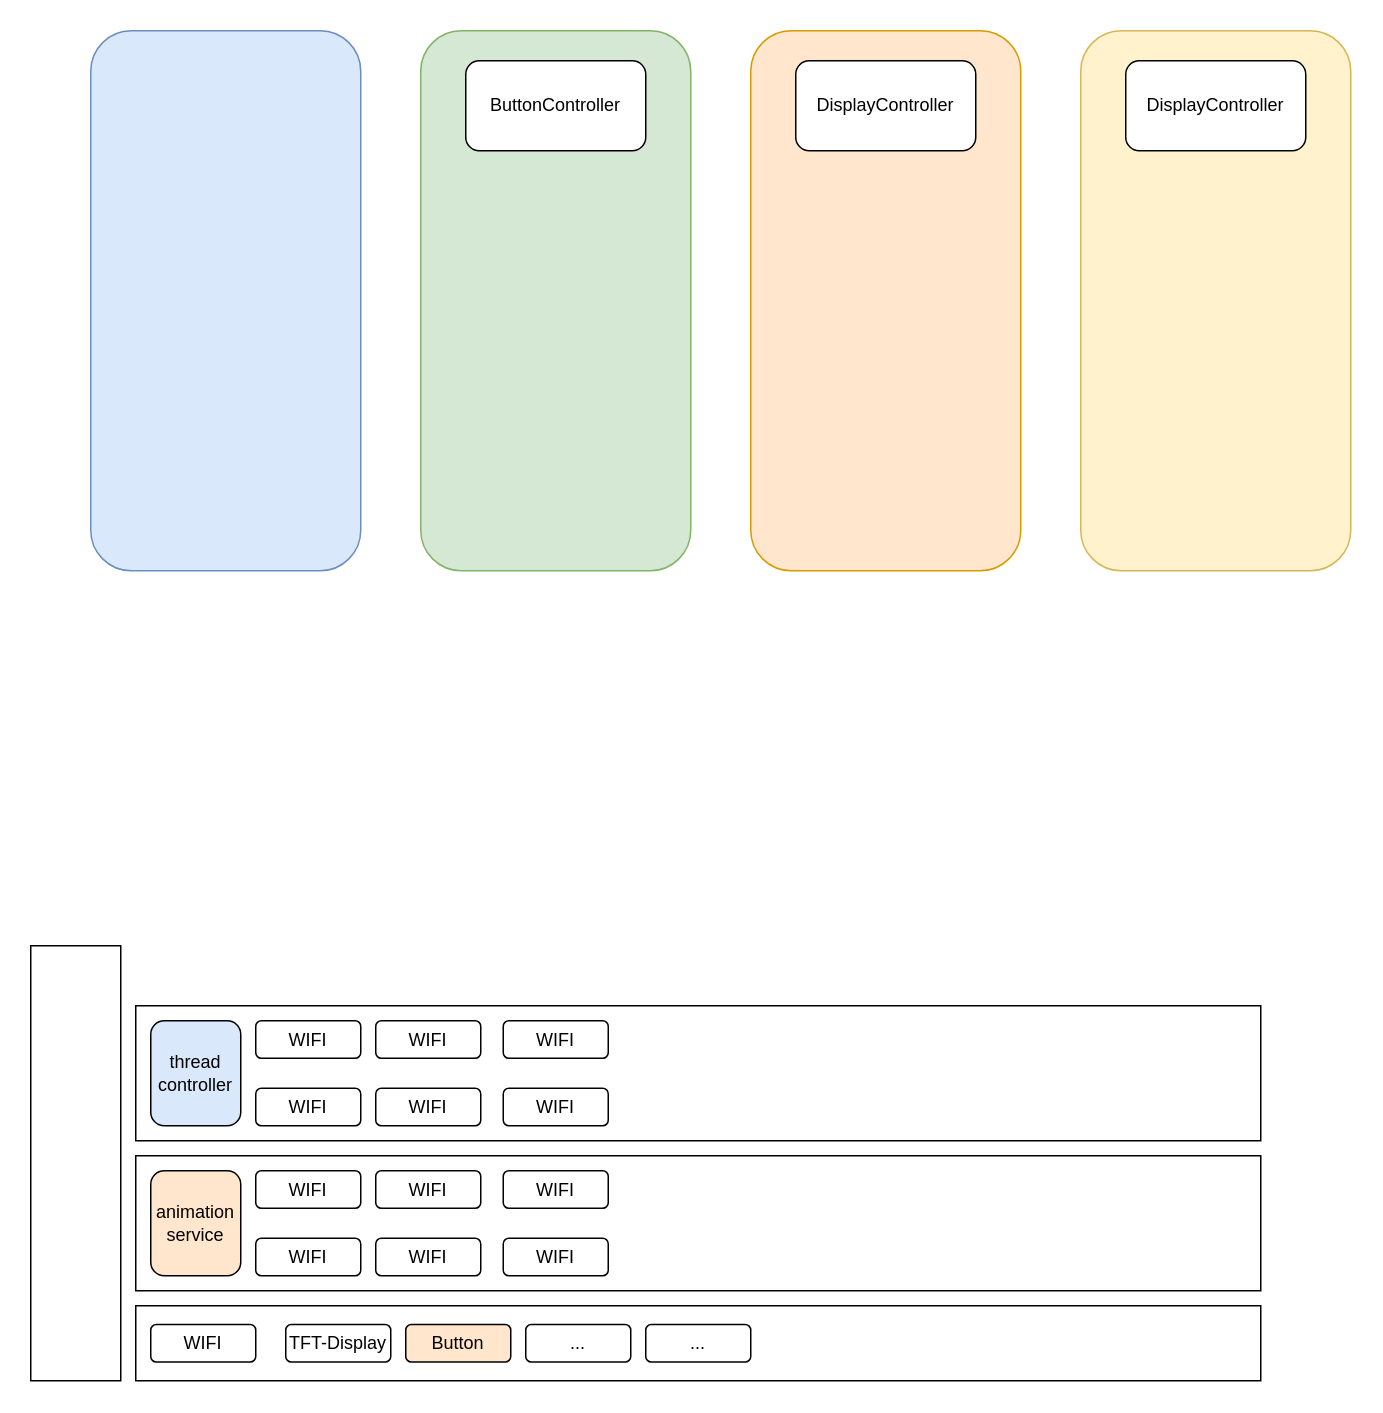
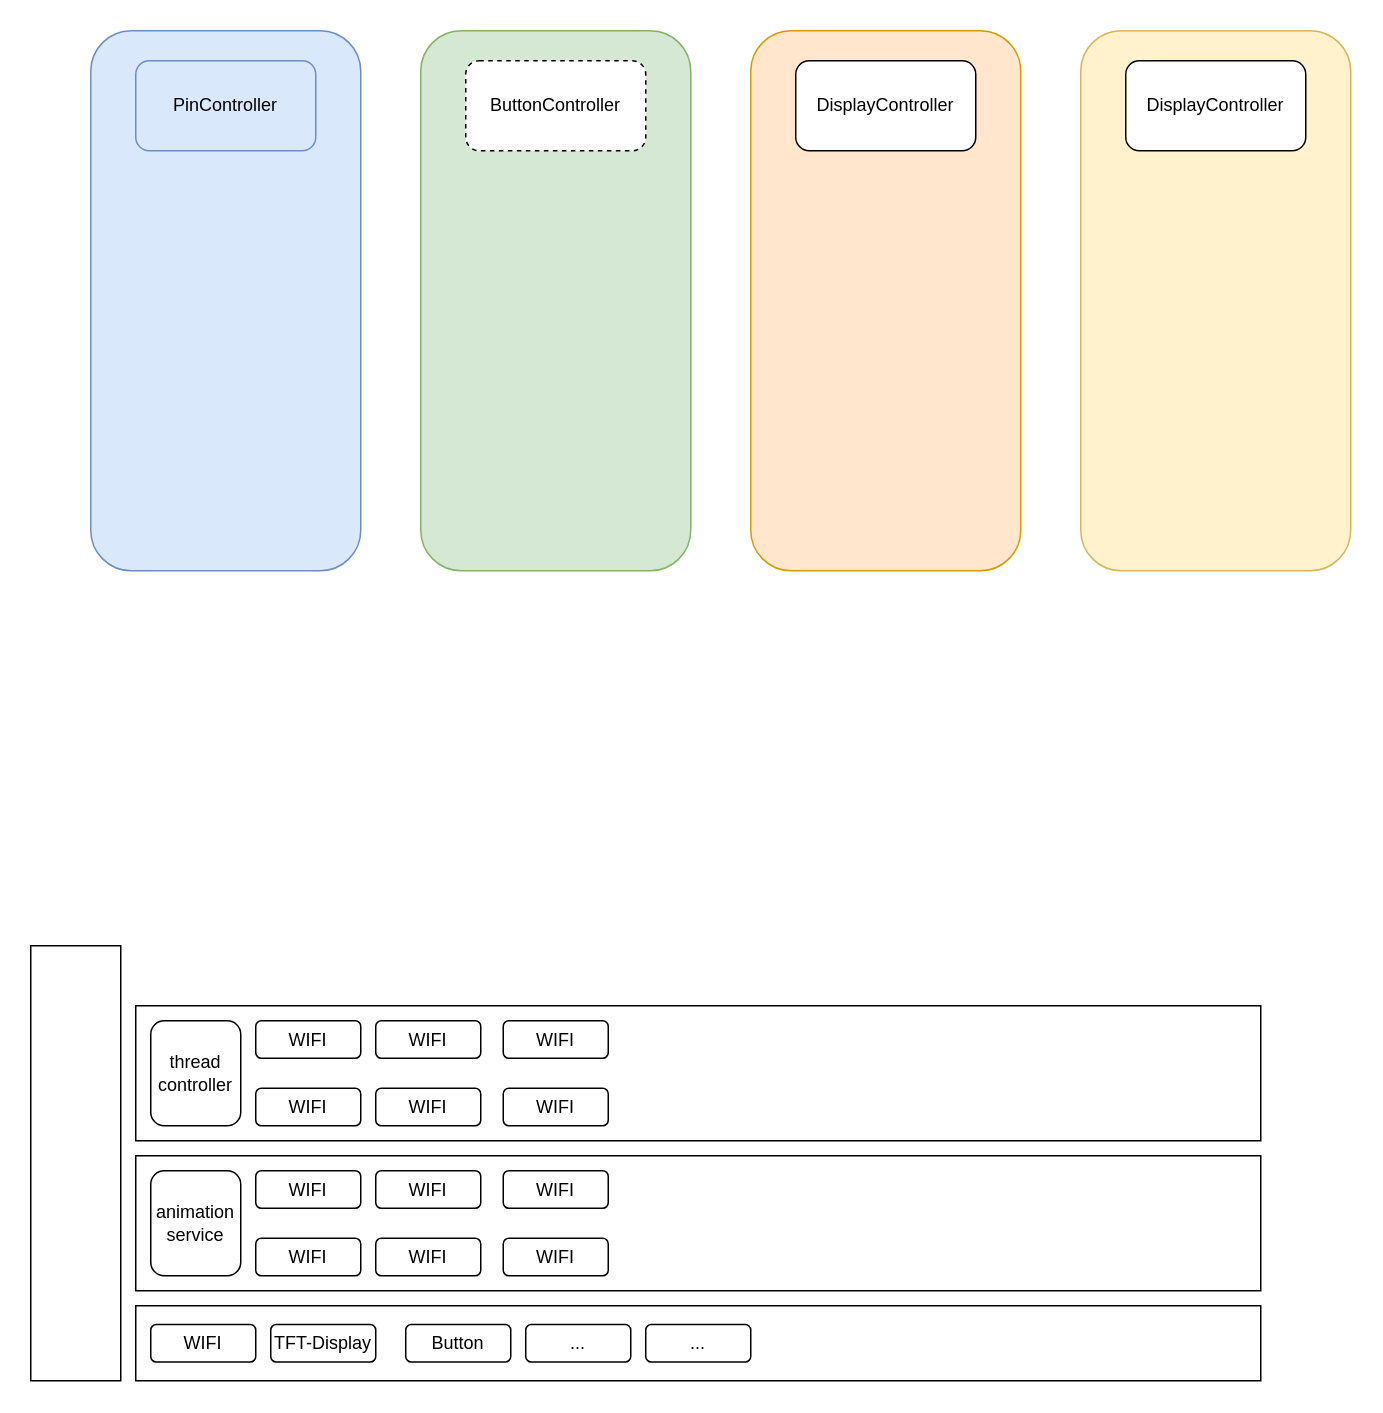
none -> (226, 106)
(556, 106) -> (556, 106)
(196, 1073) -> (196, 1073)
(196, 1223) -> (196, 1223)
(338, 1343) -> (323, 1343)
(458, 1343) -> (458, 1343)
